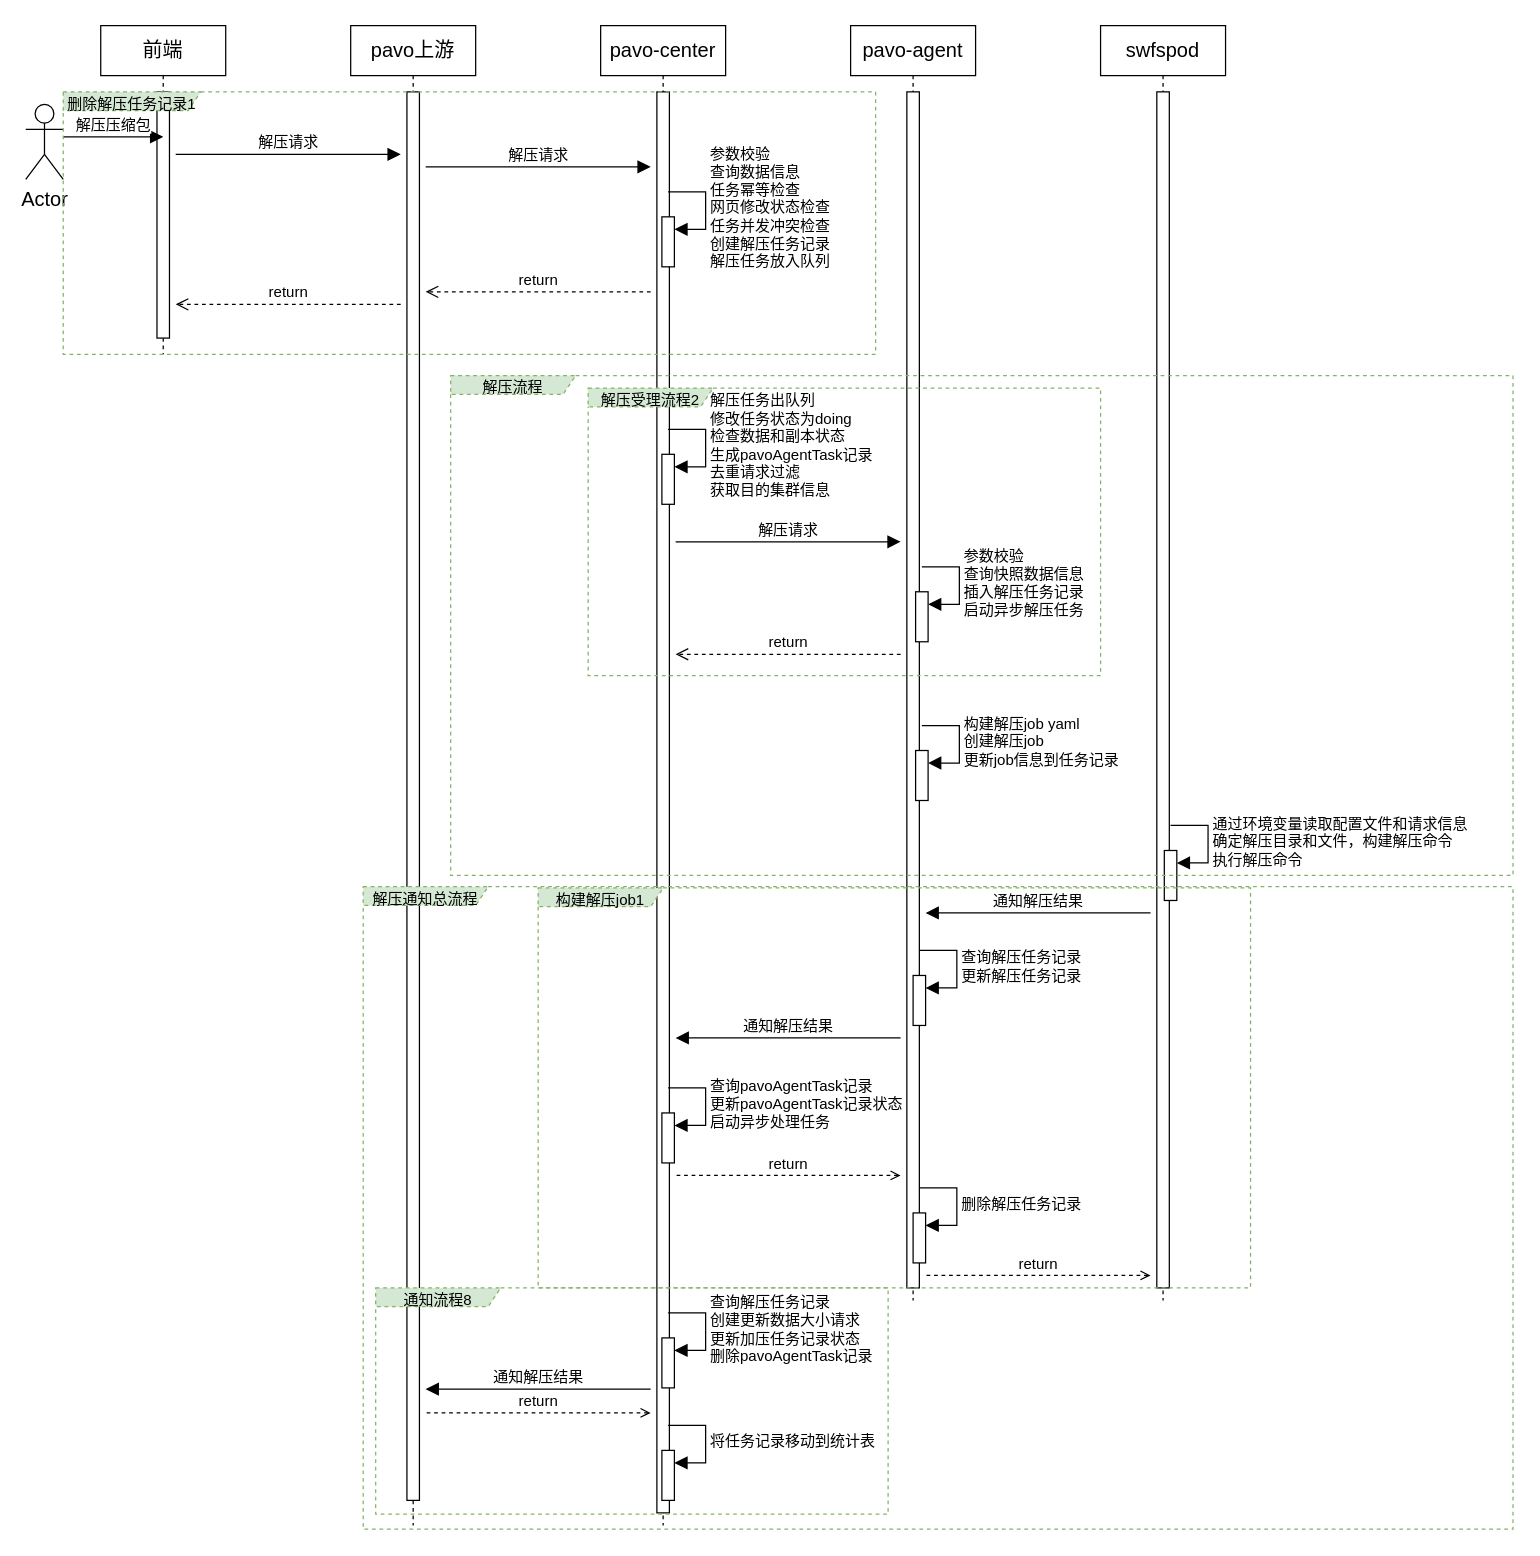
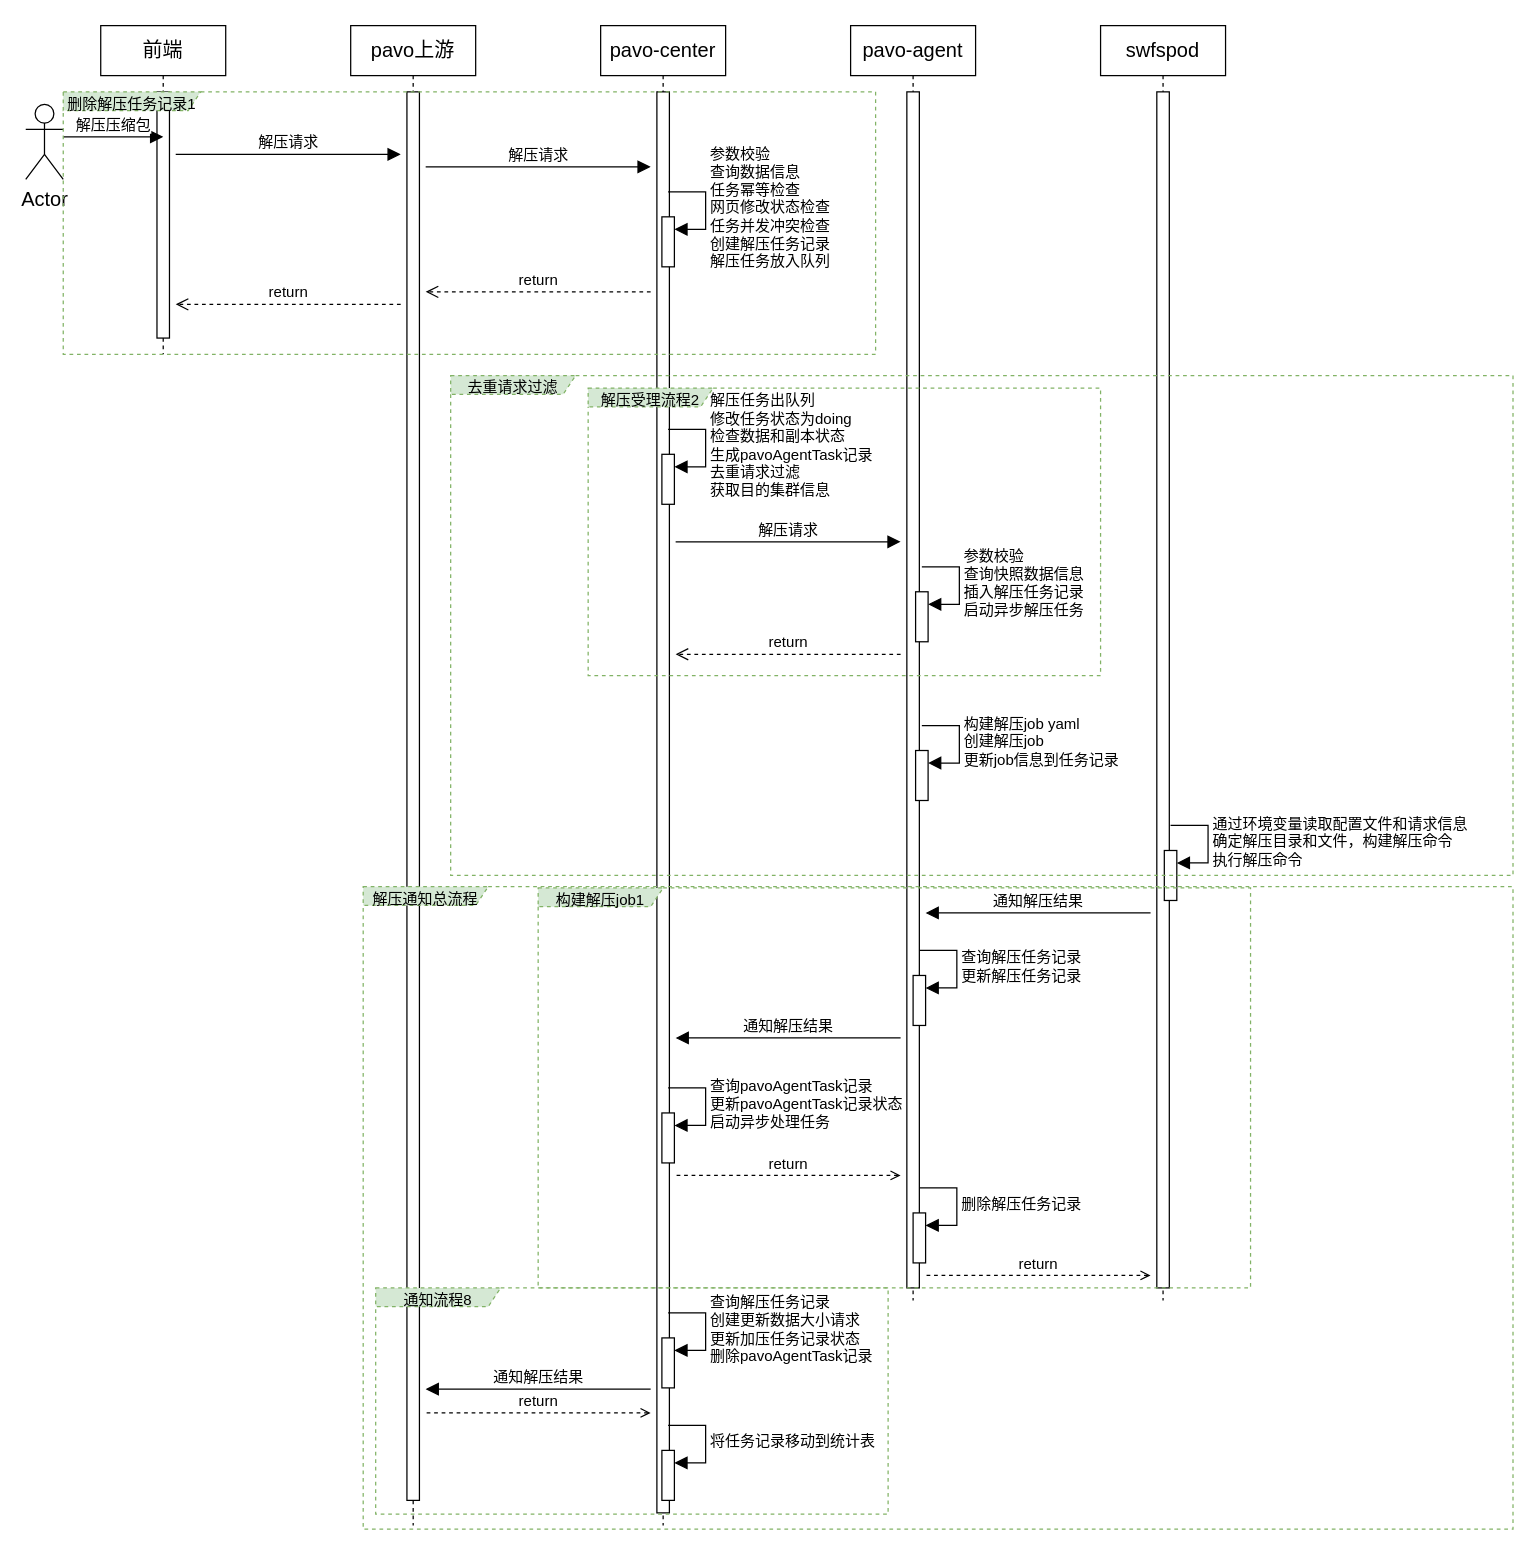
(513, 386) -> (513, 386)
